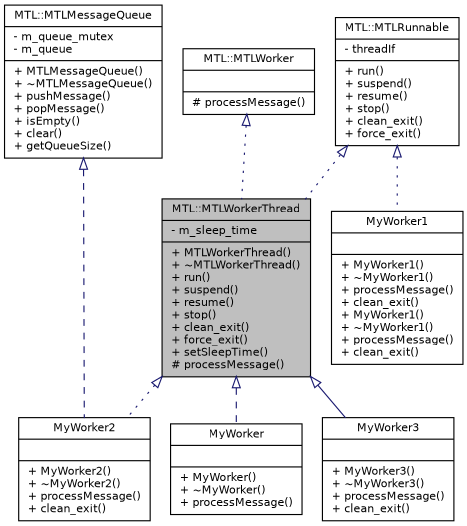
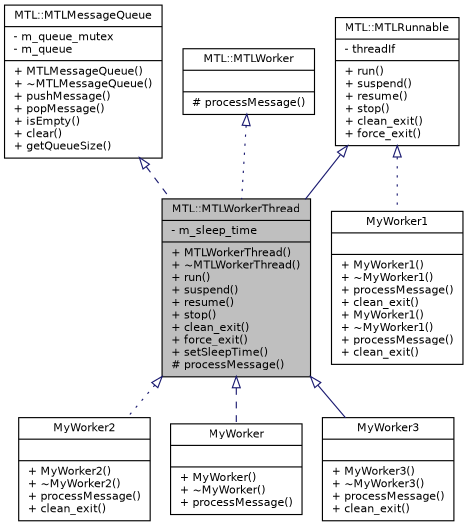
(323, 177) -> (323, 177)
(84, 294) -> (158, 183)
